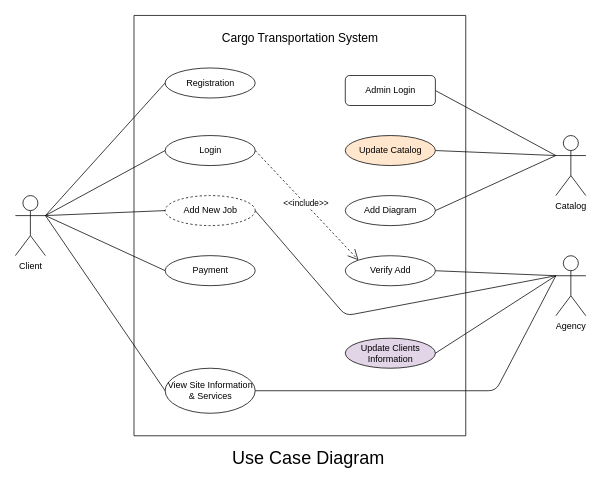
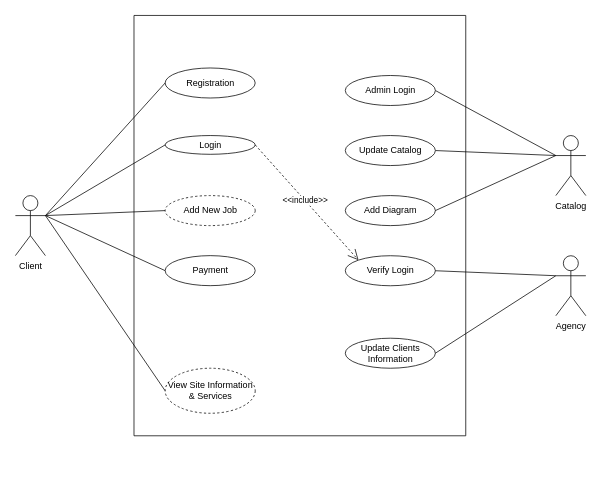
(300, 38) -> none
(390, 90) -> (390, 90)
(210, 150) -> (210, 145)
(390, 150) -> (390, 150)
(390, 270) -> (390, 270)
(382, 308) -> none
(390, 353) -> (390, 353)
(210, 390) -> (210, 390)
(436, 390) -> none
(308, 458) -> none
